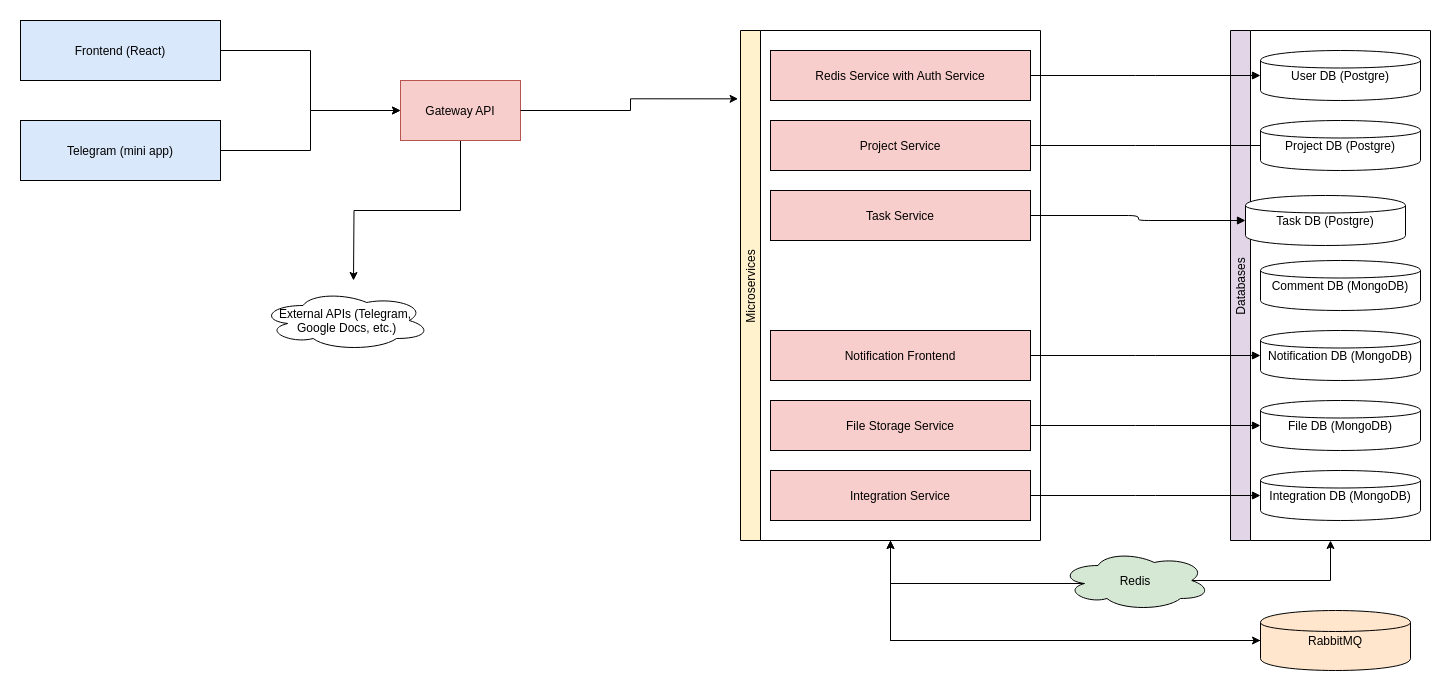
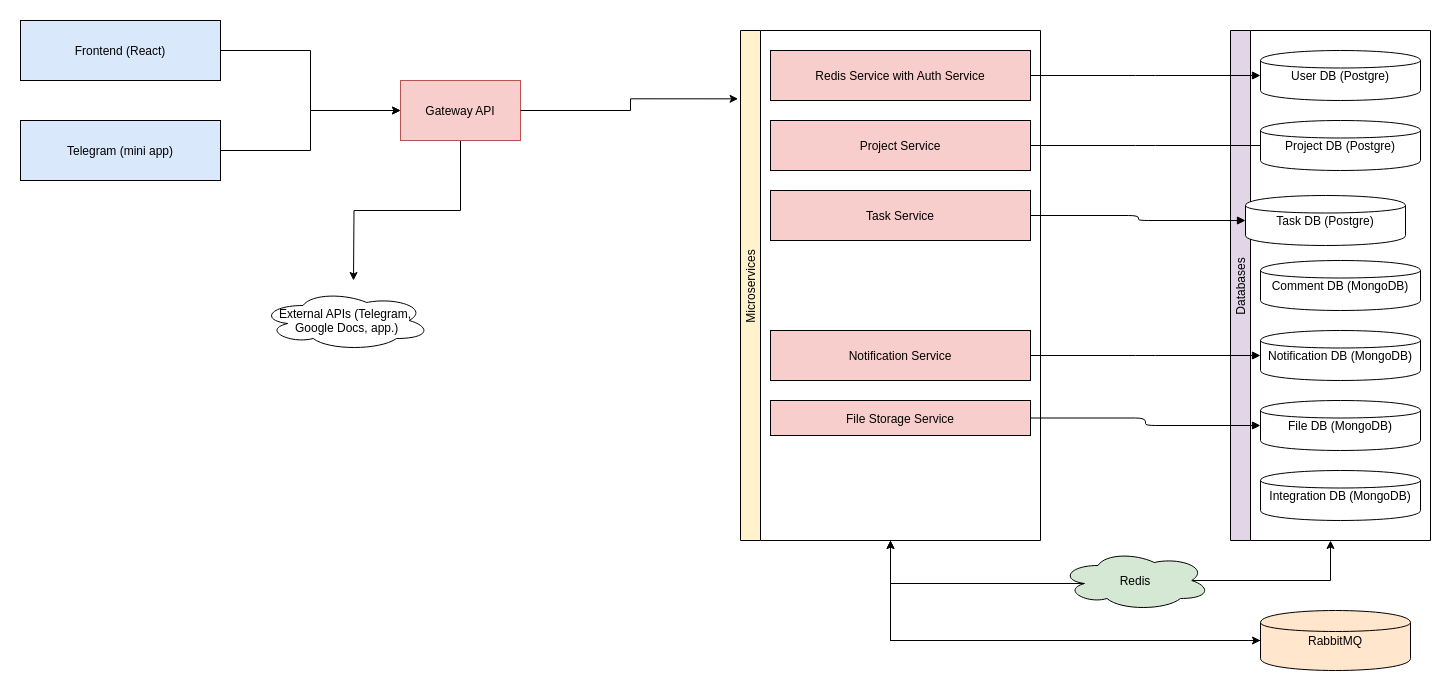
(345, 314) -> (345, 314)
(900, 356) -> (900, 356)
(901, 426) -> (901, 418)
(901, 496) -> none
(1141, 496) -> none
